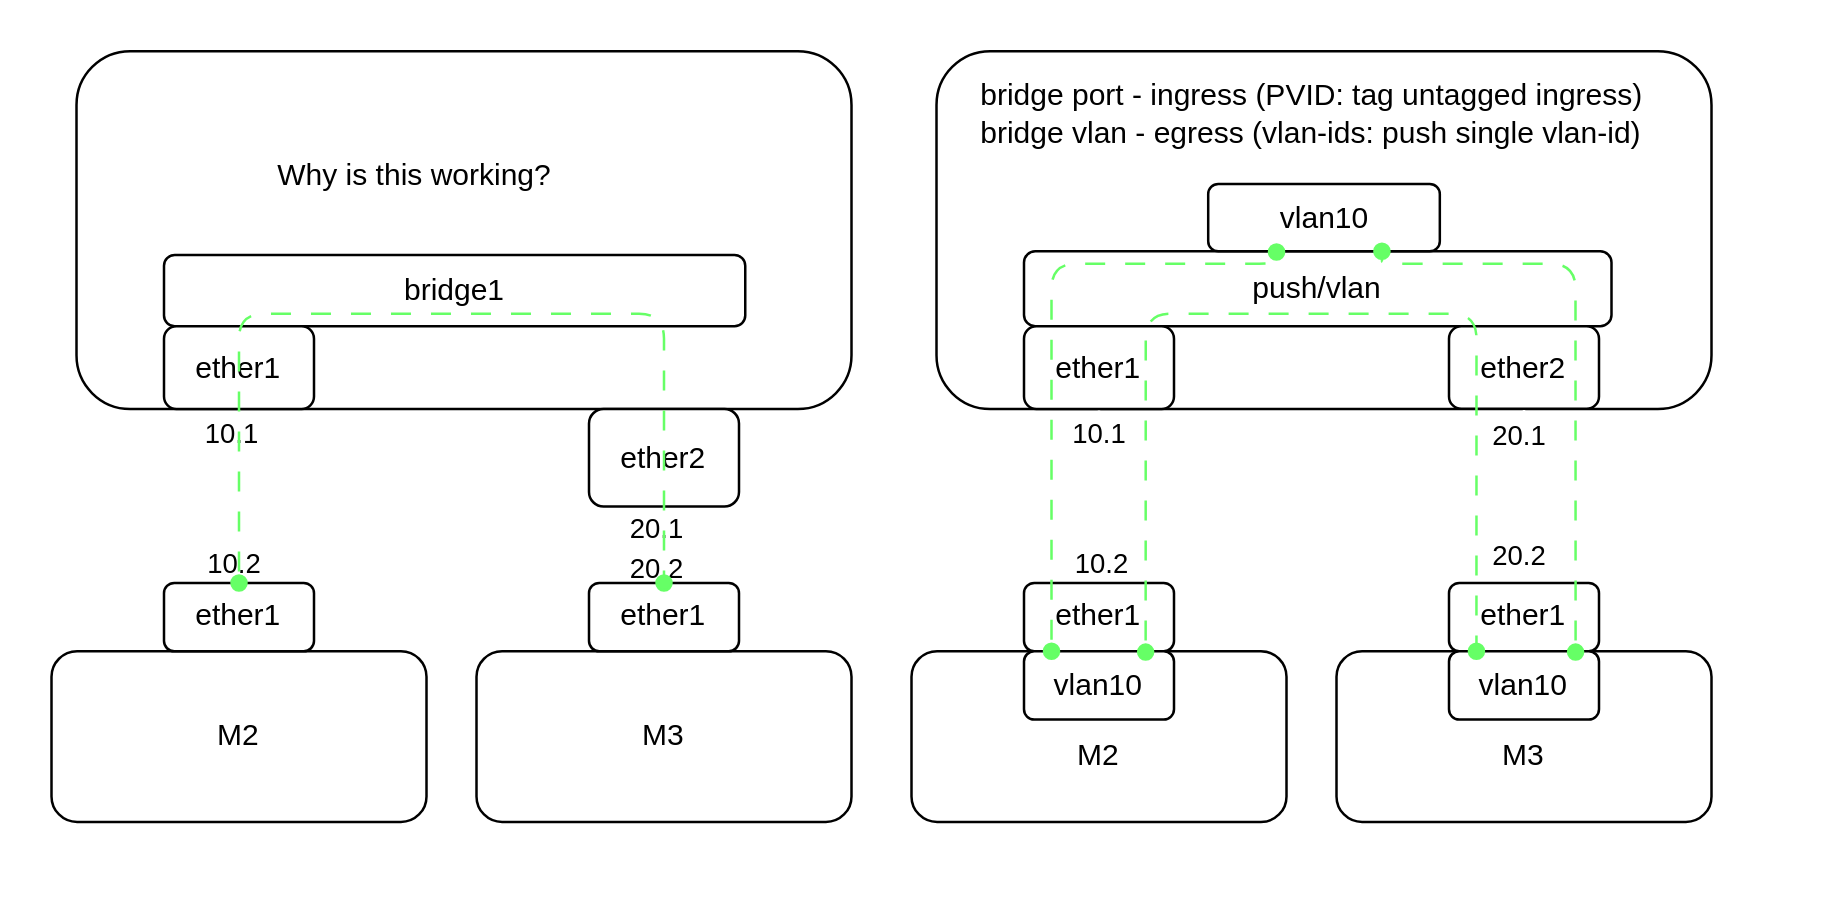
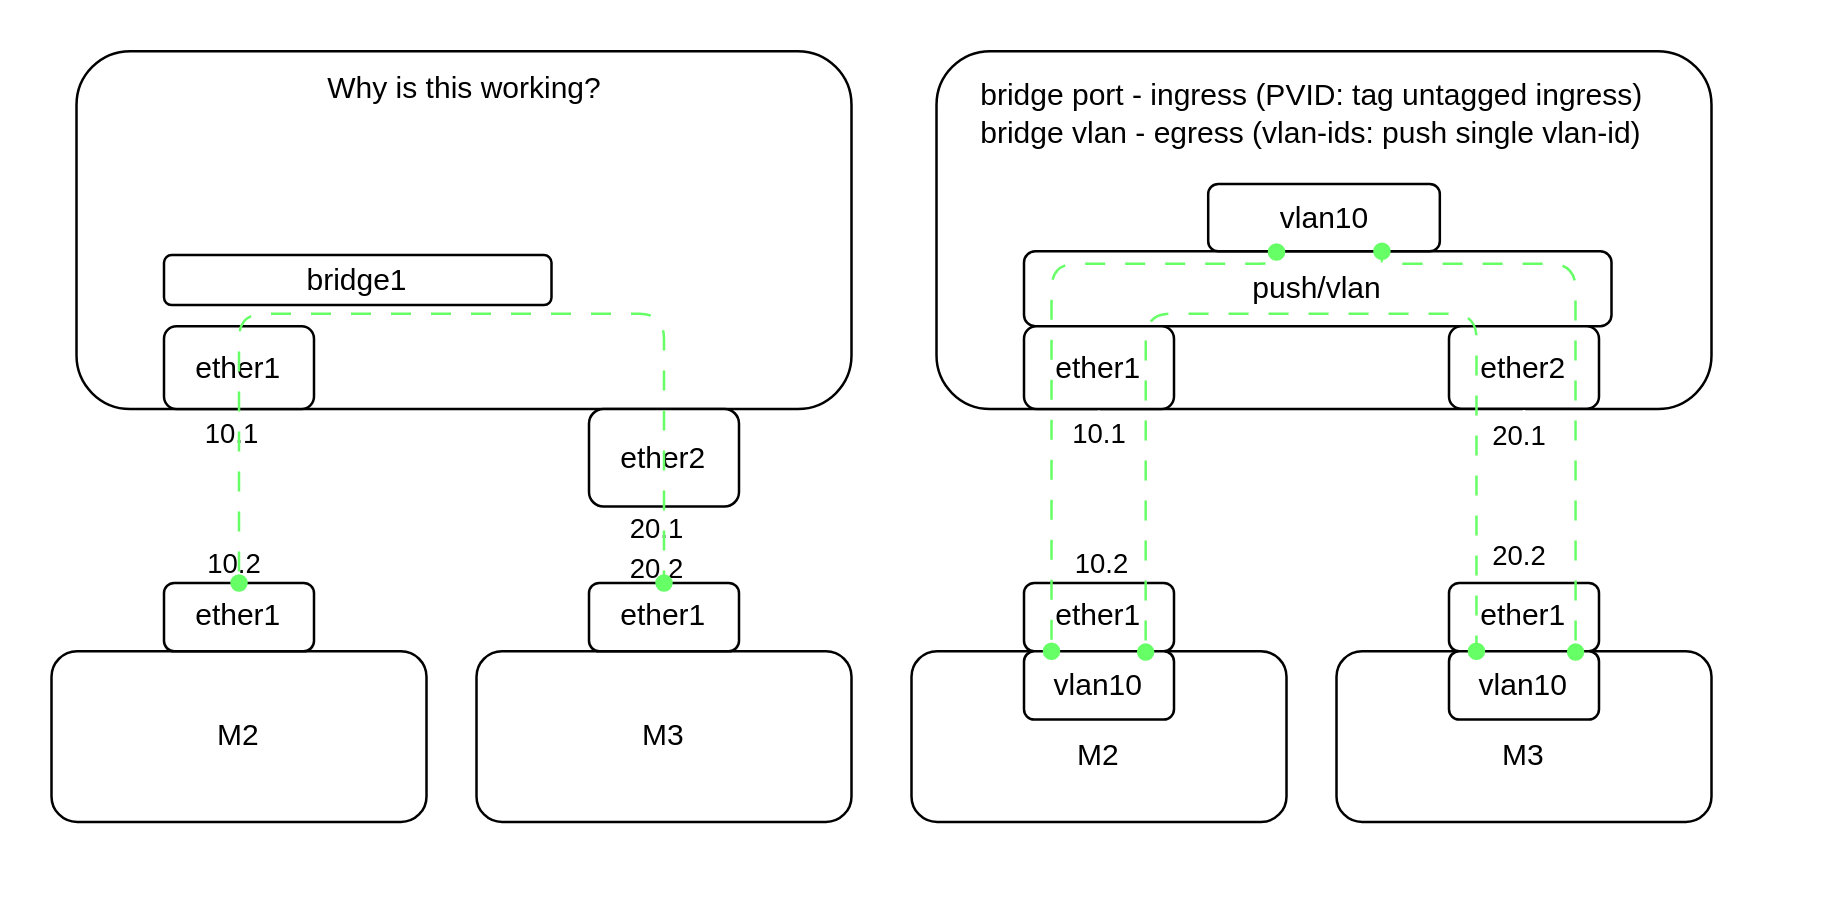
(414, 176) -> (464, 89)
(454, 291) -> (358, 280)
